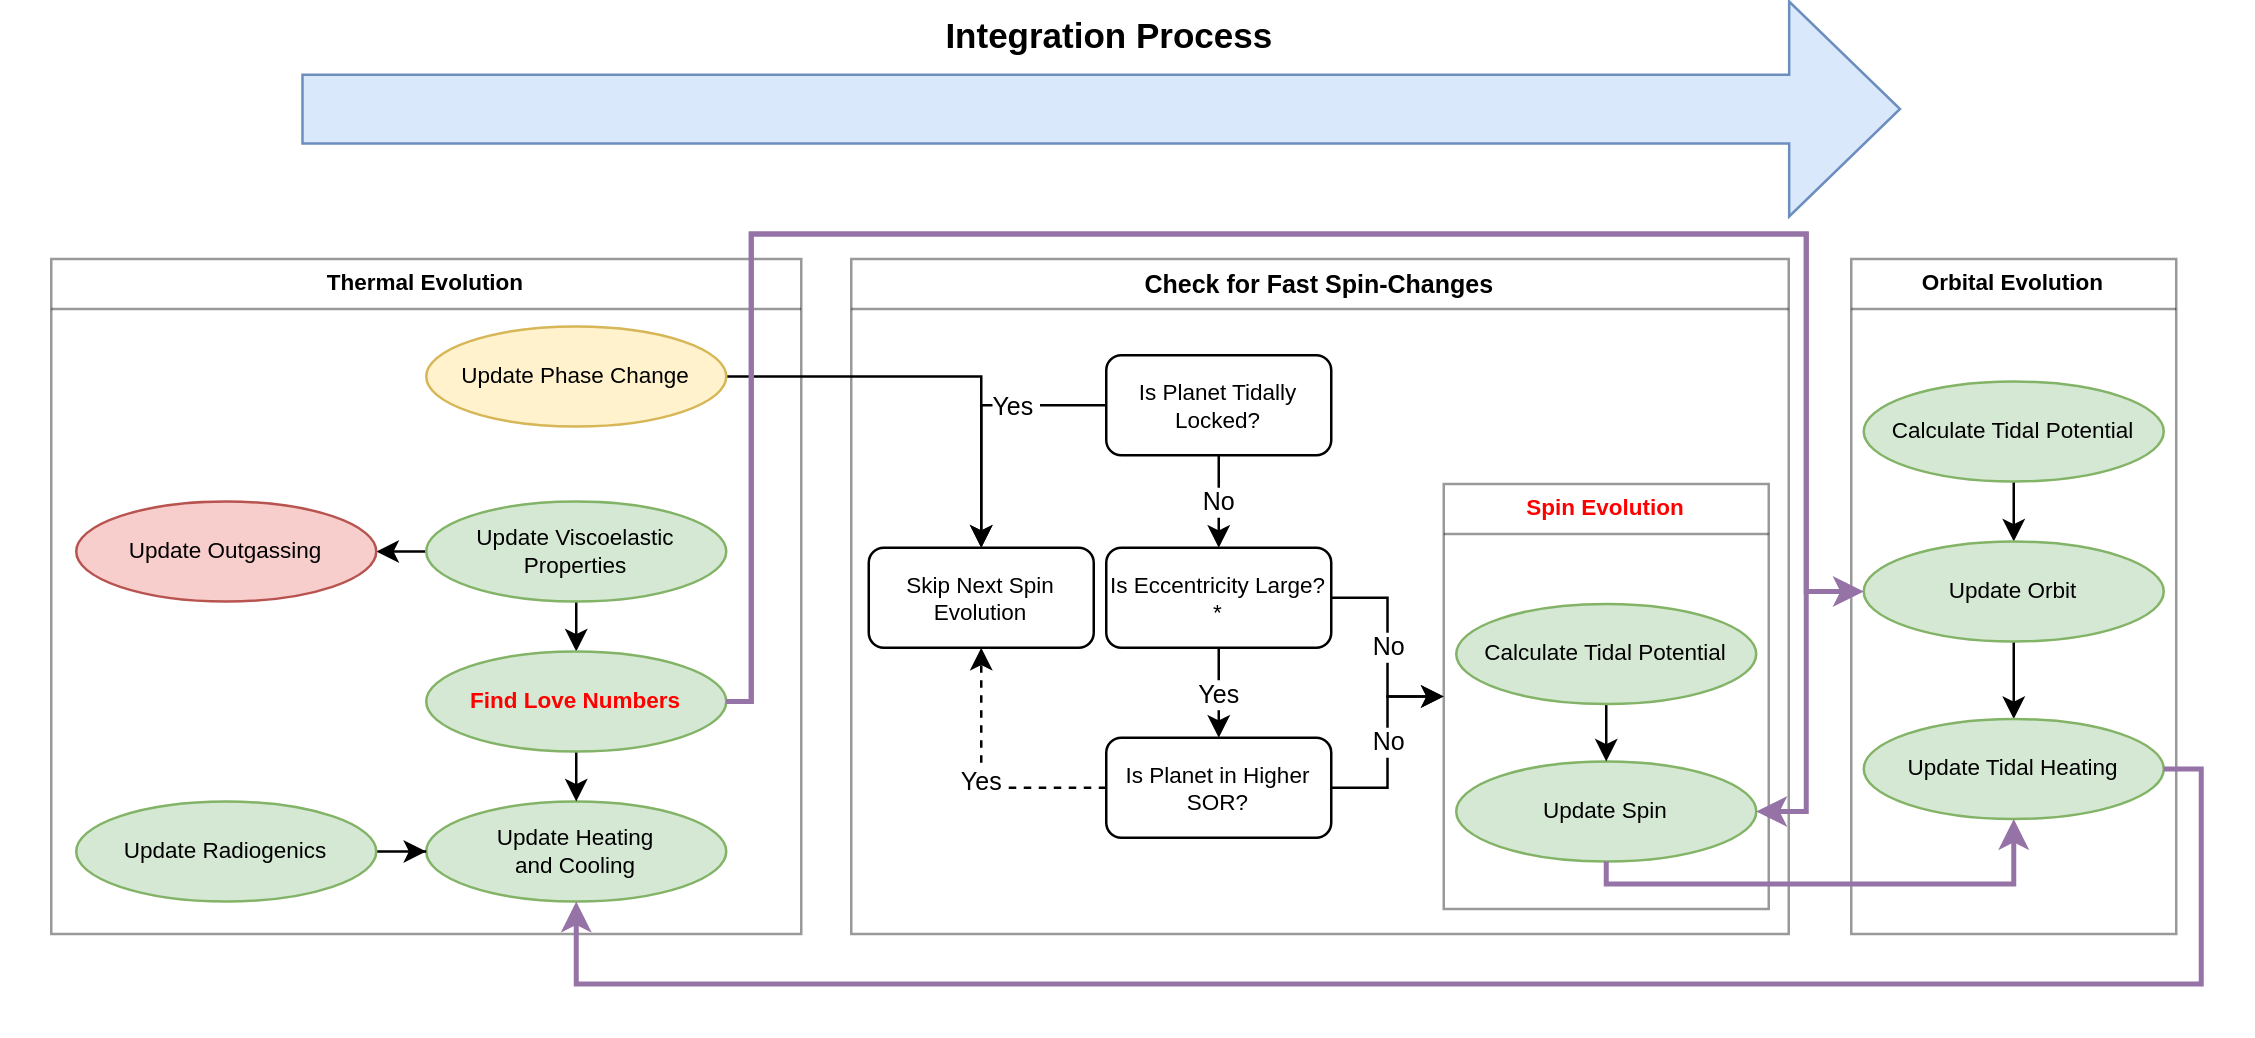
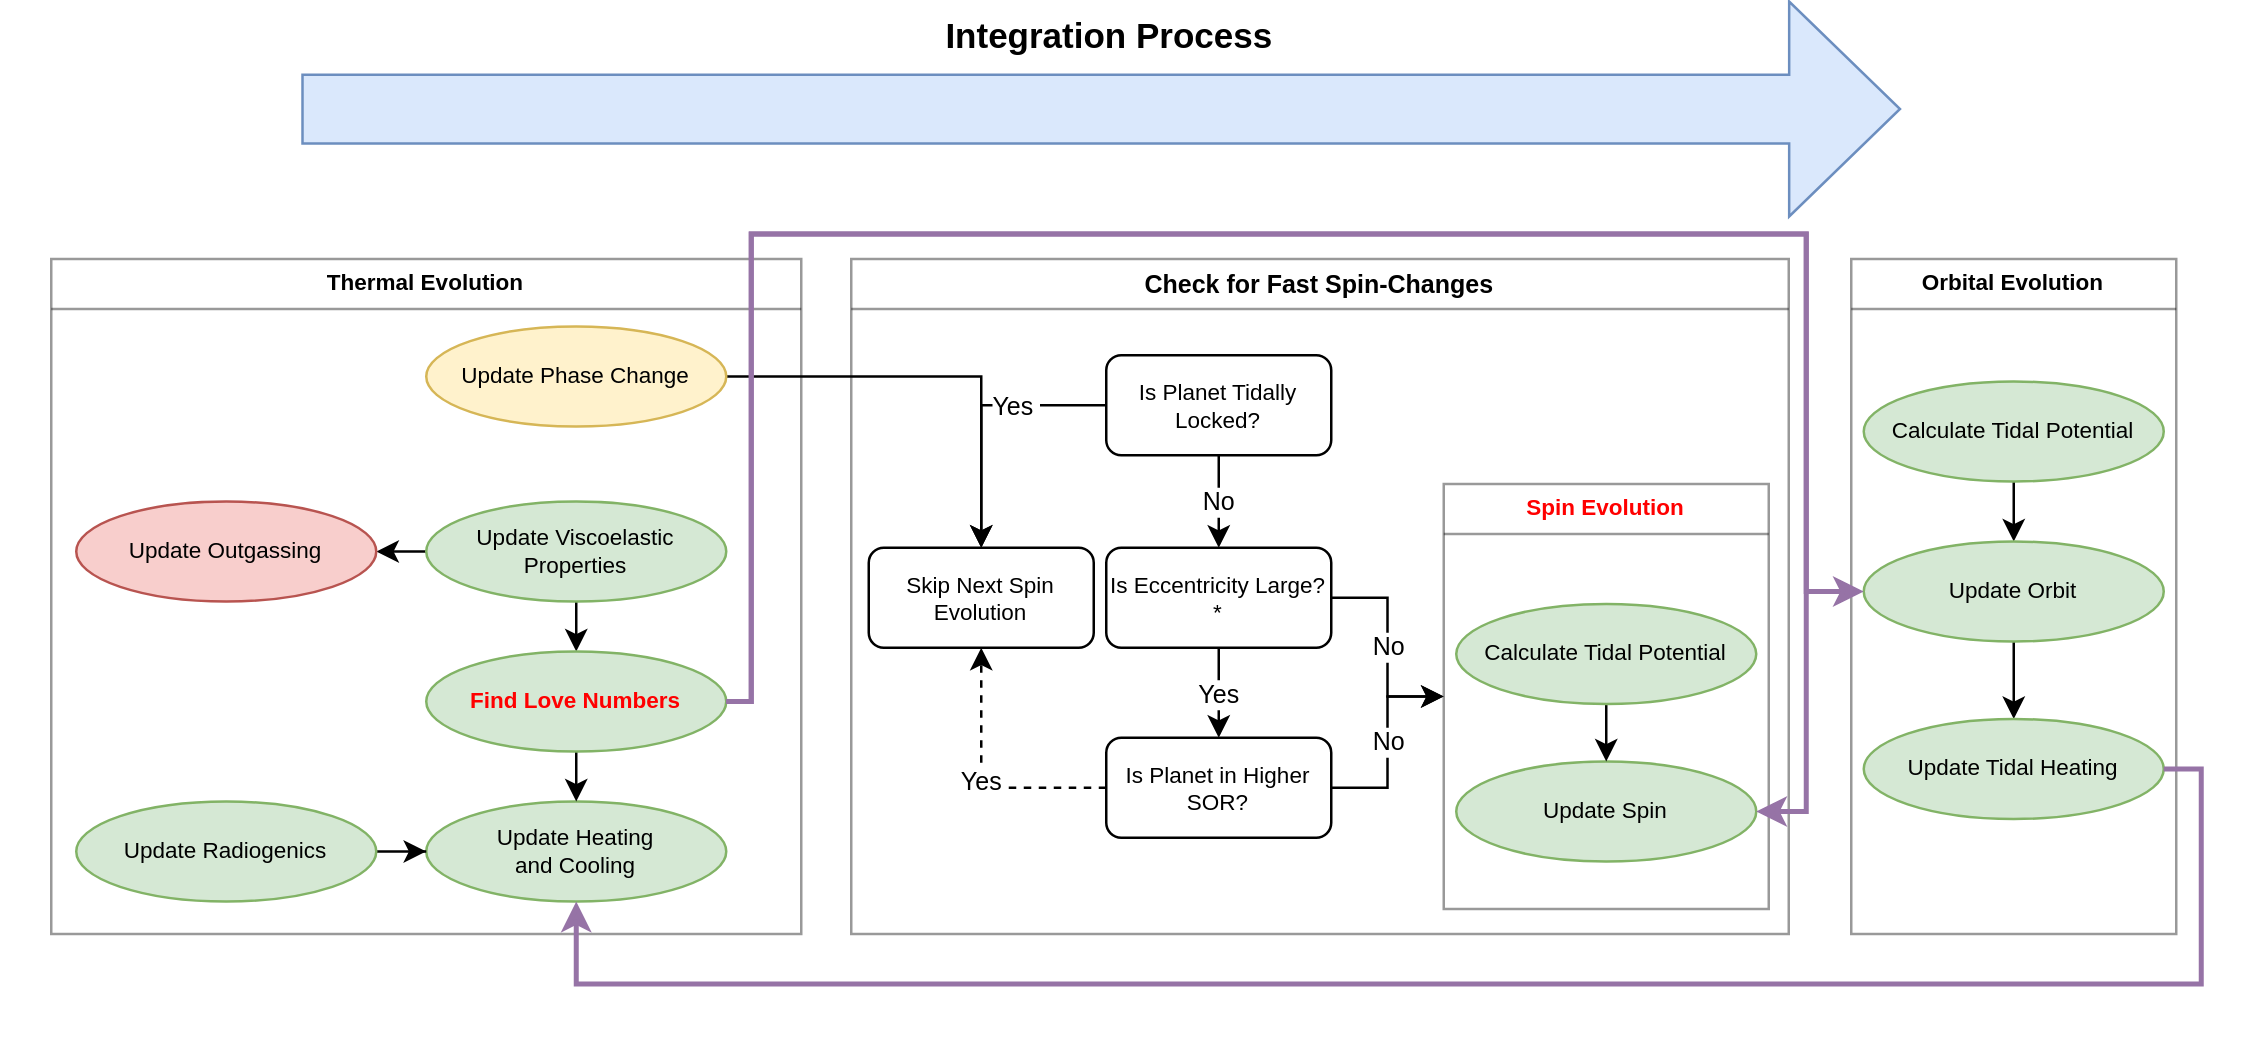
(1957, 884) -> none
